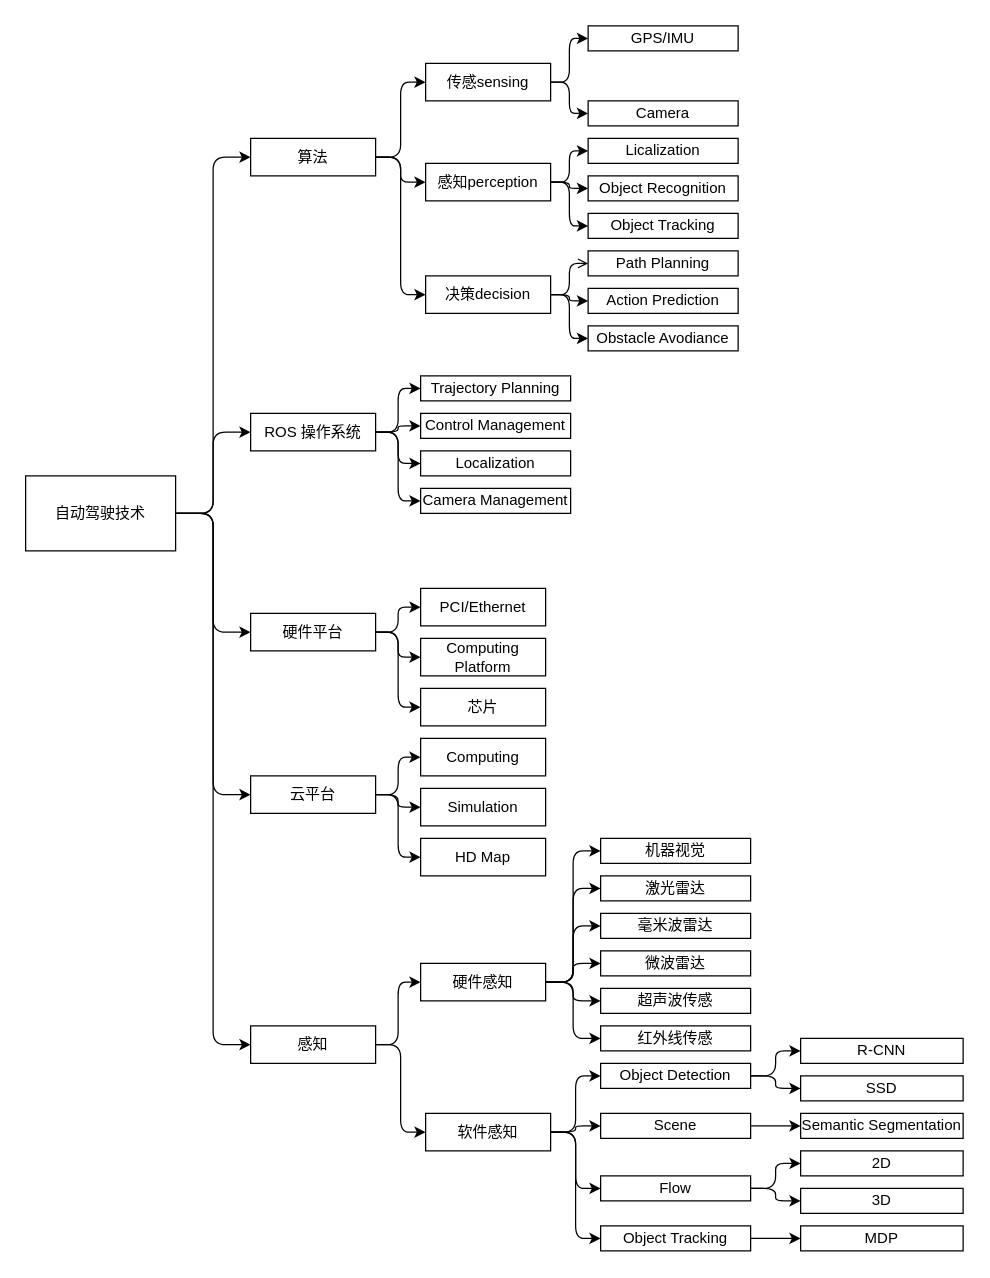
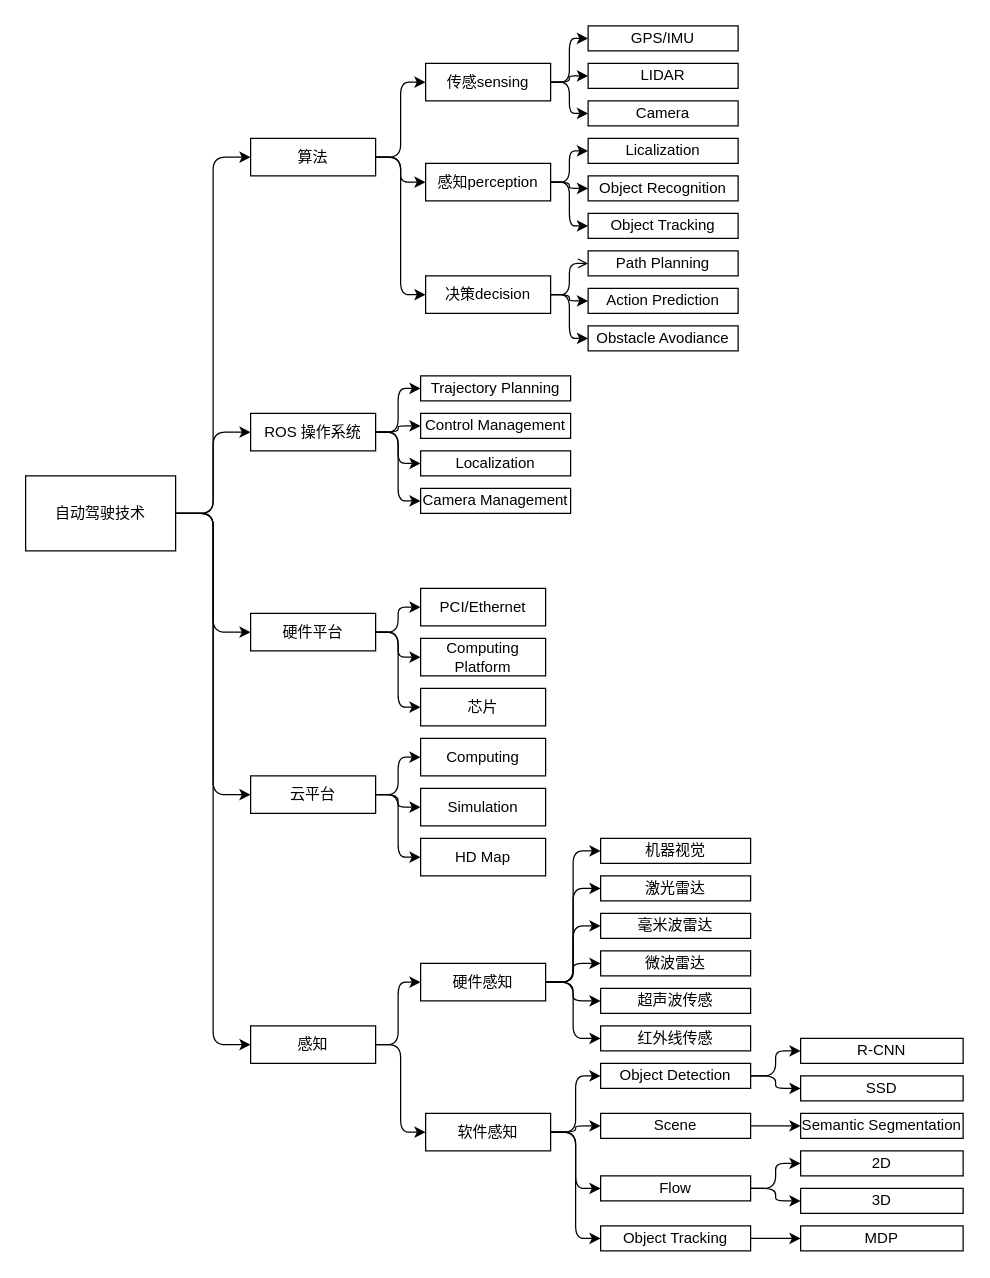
none -> (570, 76)
none -> (663, 76)
